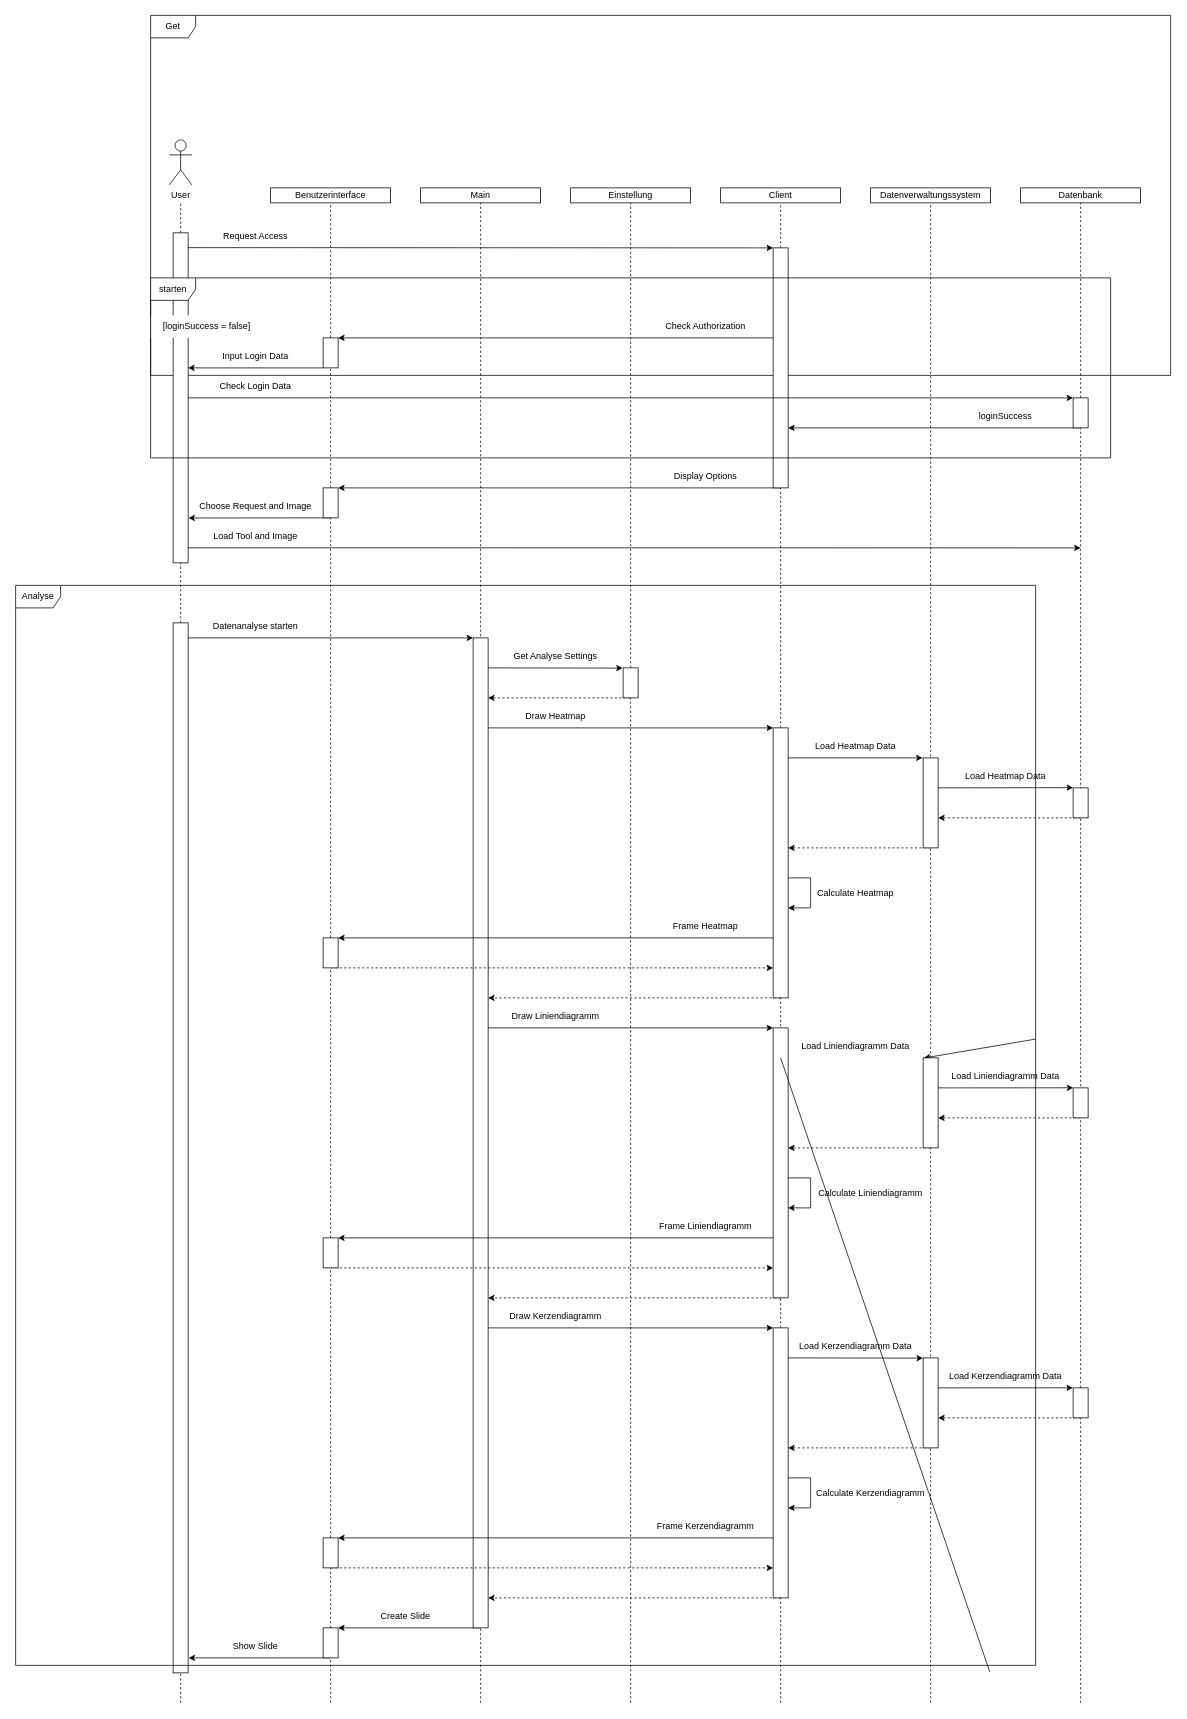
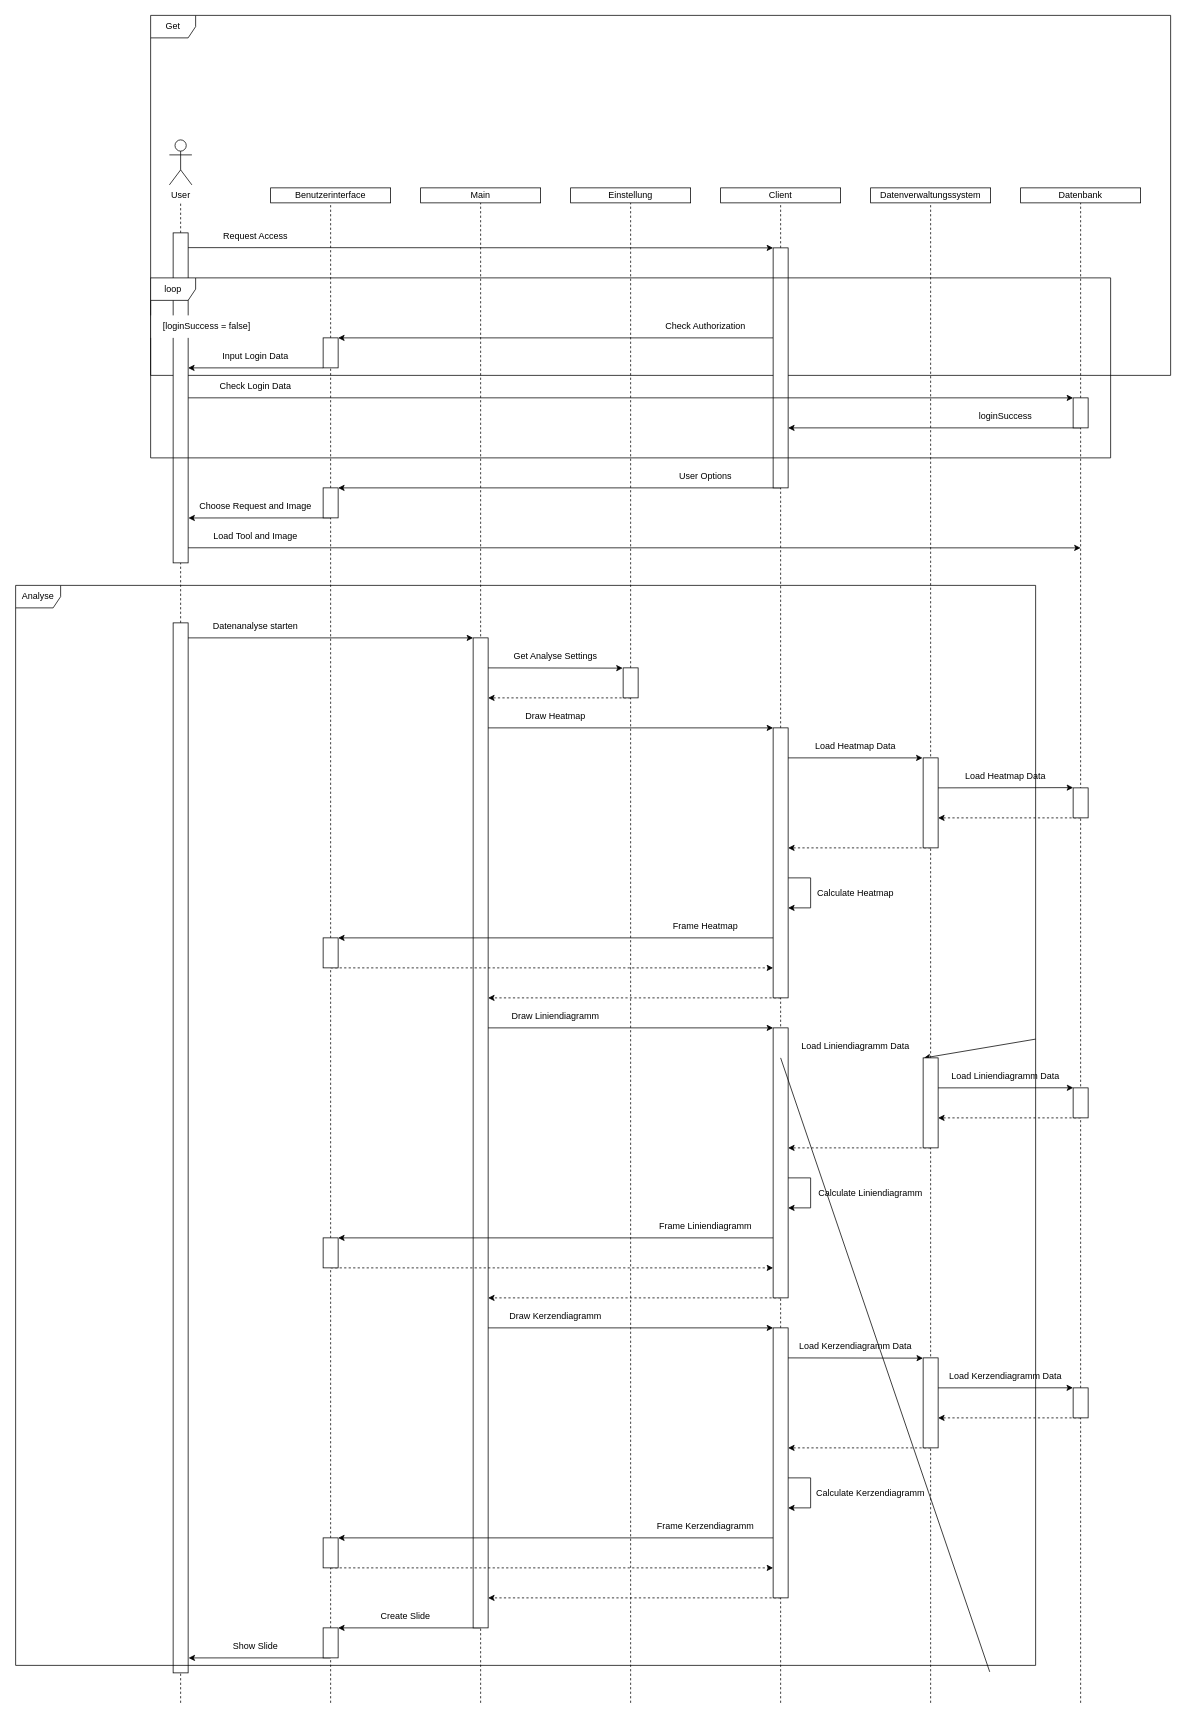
(173, 289) -> (173, 289)
(705, 477) -> (705, 477)
